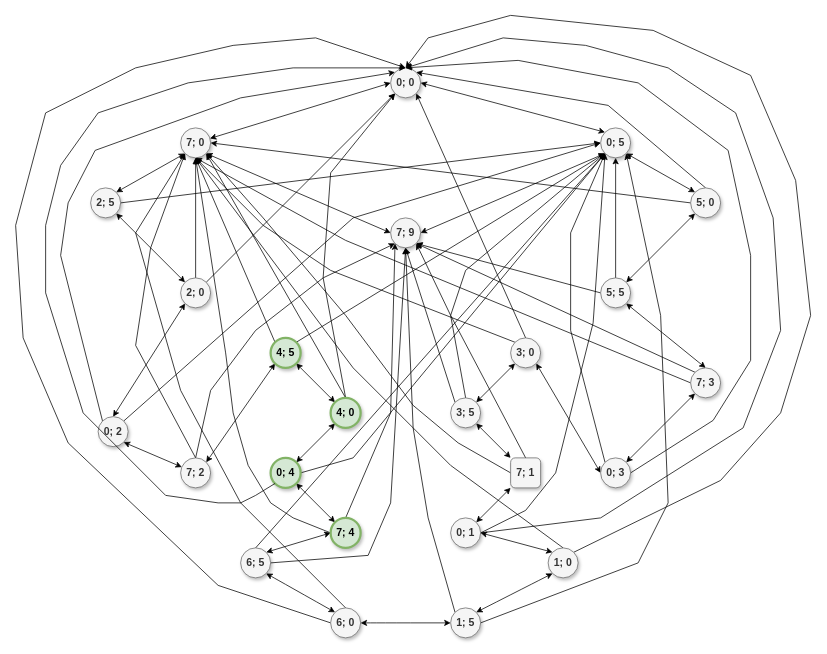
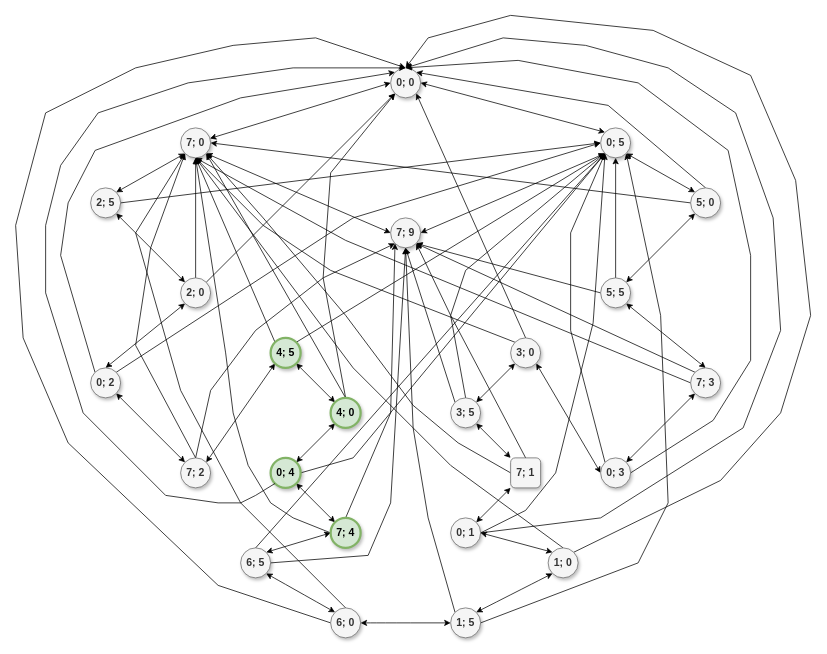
(113, 432) -> (105, 383)
